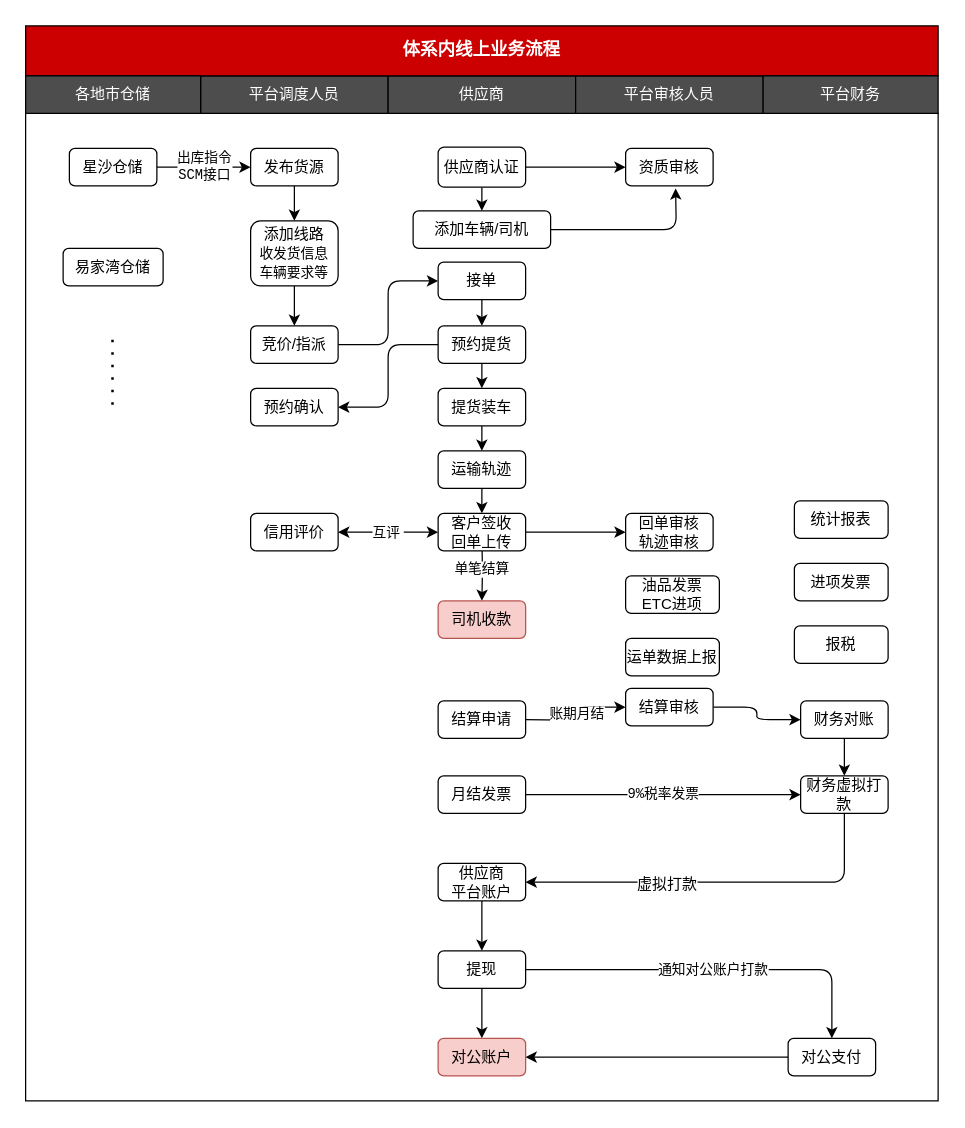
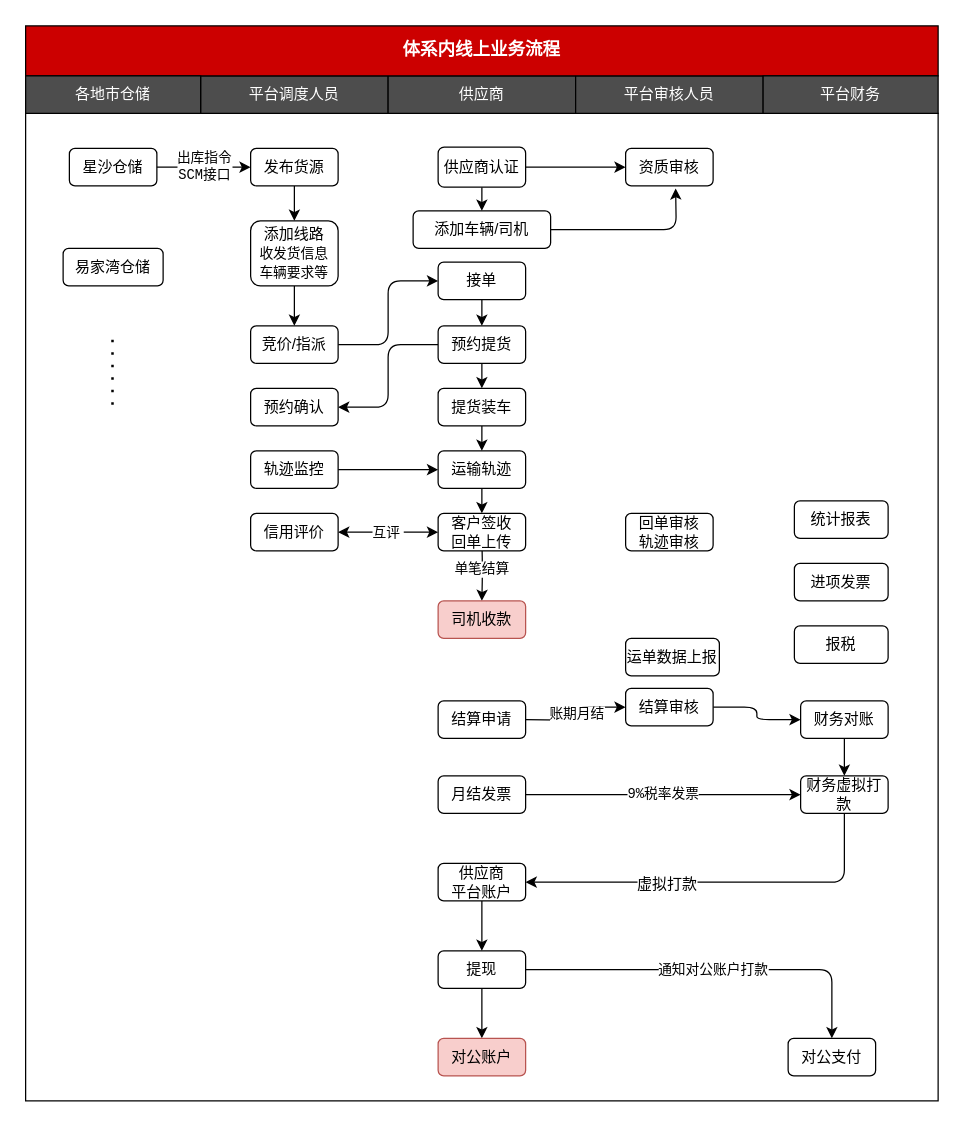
none -> (294, 469)
none -> (384, 469)
(572, 532) -> none
(673, 594) -> none
(661, 1057) -> none
